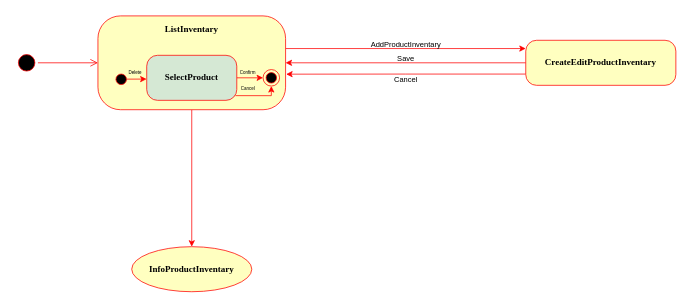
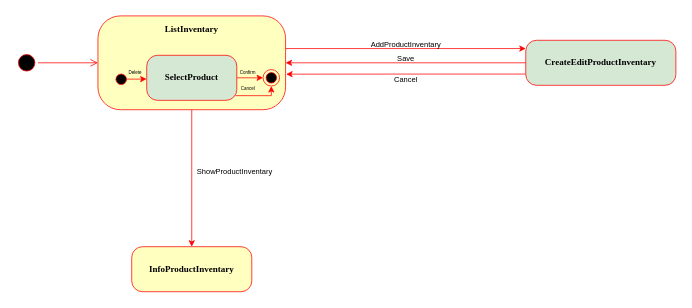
(600, 63) -> (600, 63)
none -> (234, 171)
(192, 269) -> (192, 269)
